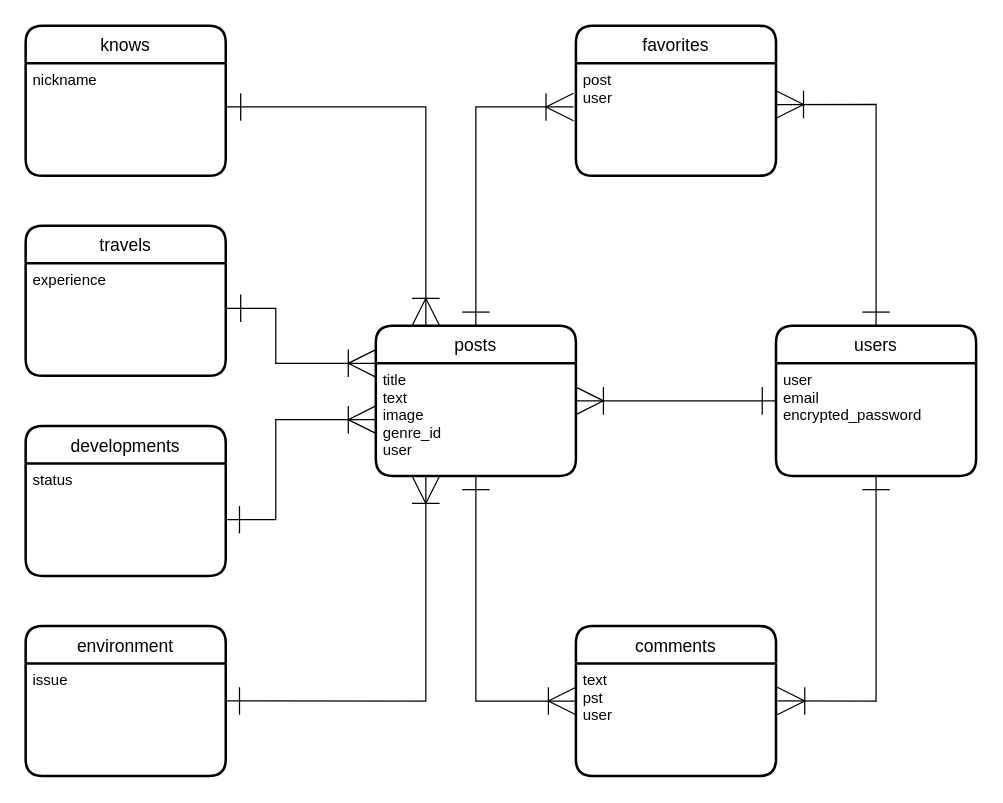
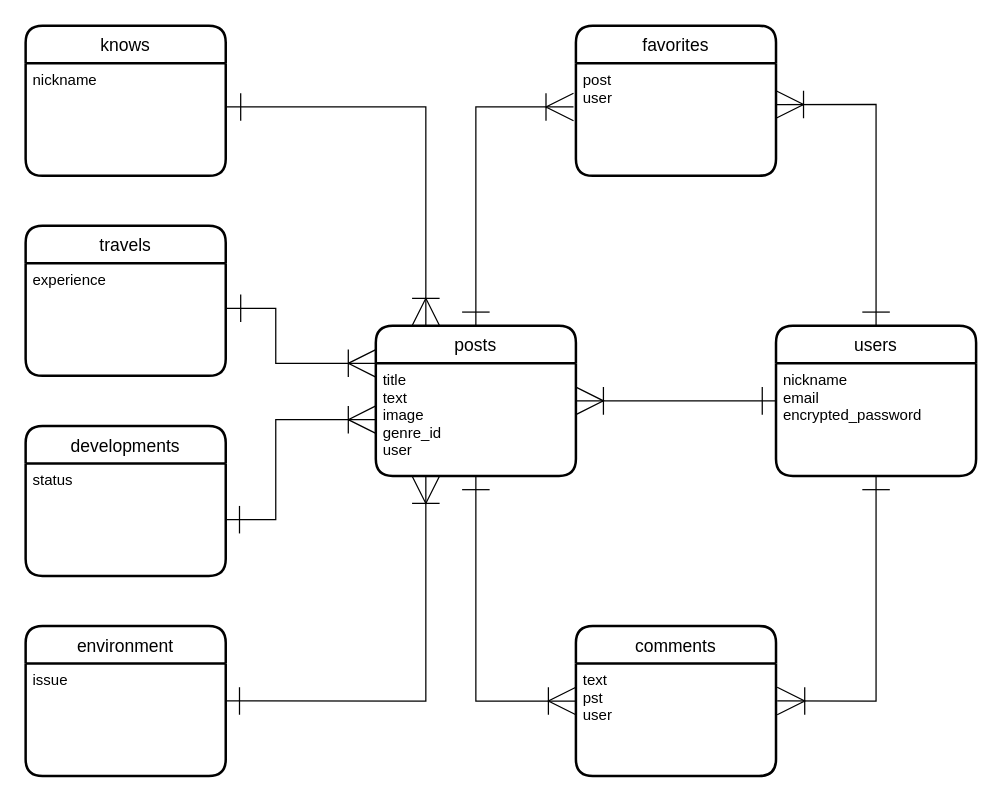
(799, 380) -> (814, 380)
